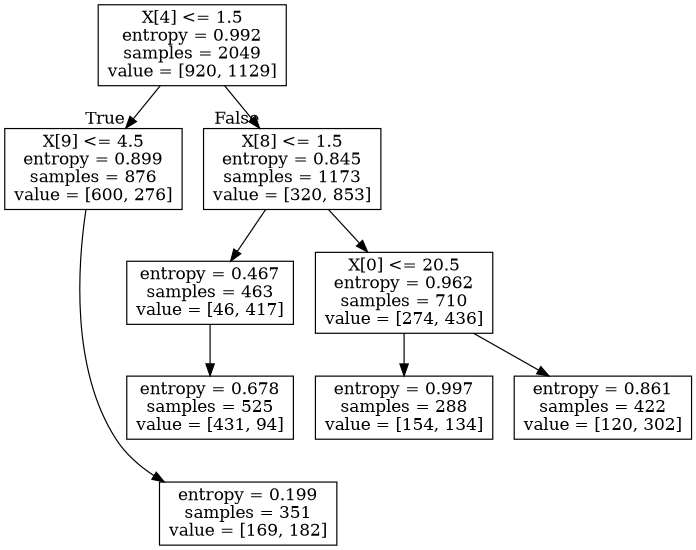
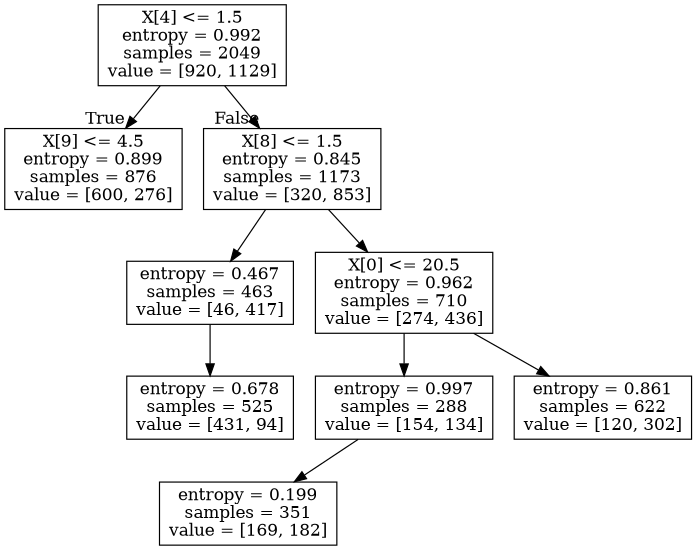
(85, 354) -> (331, 457)
(603, 408) -> (603, 408)
